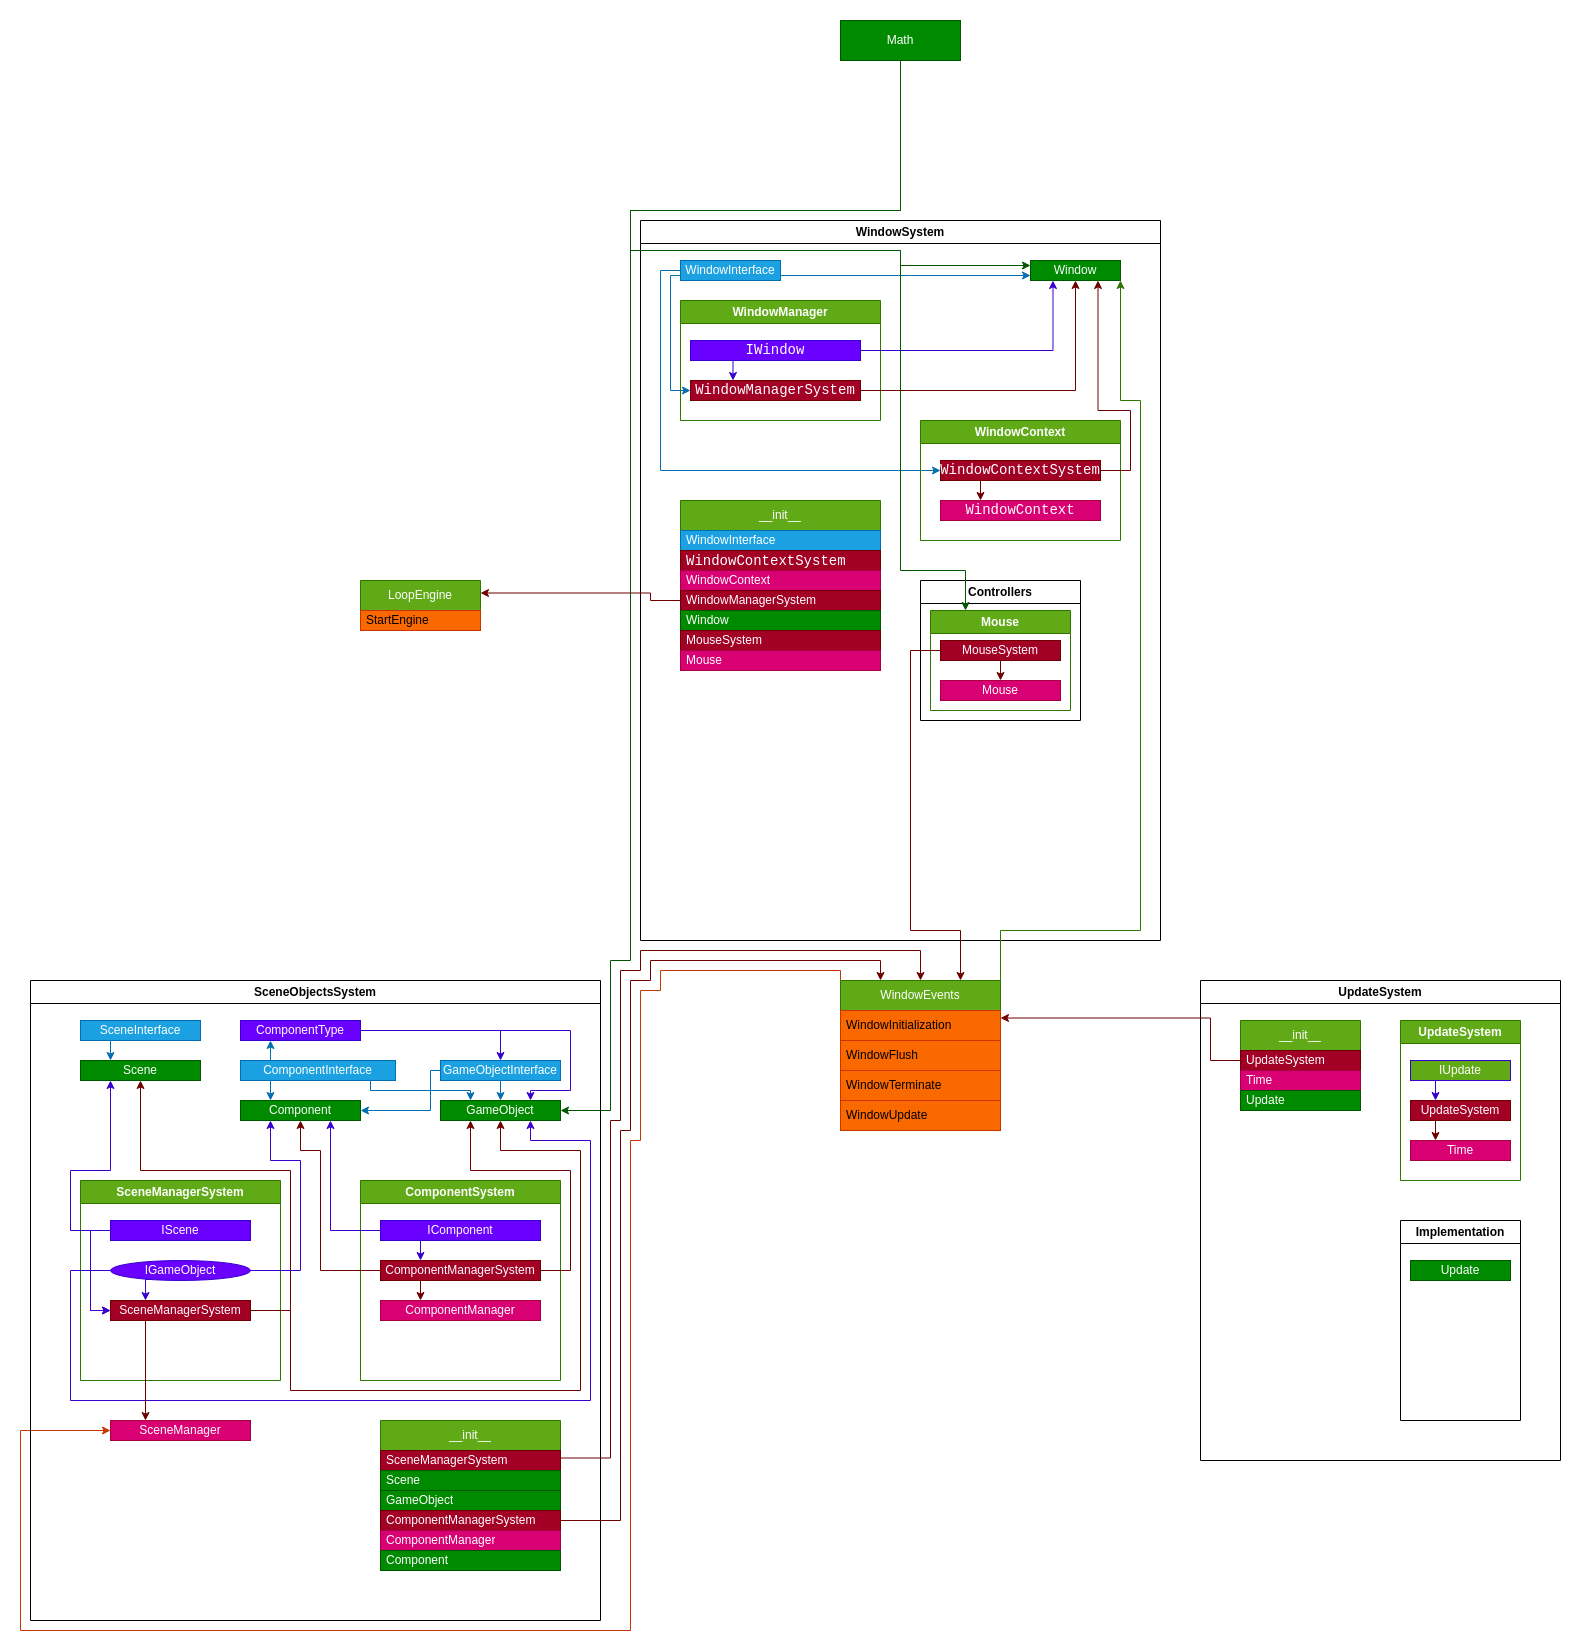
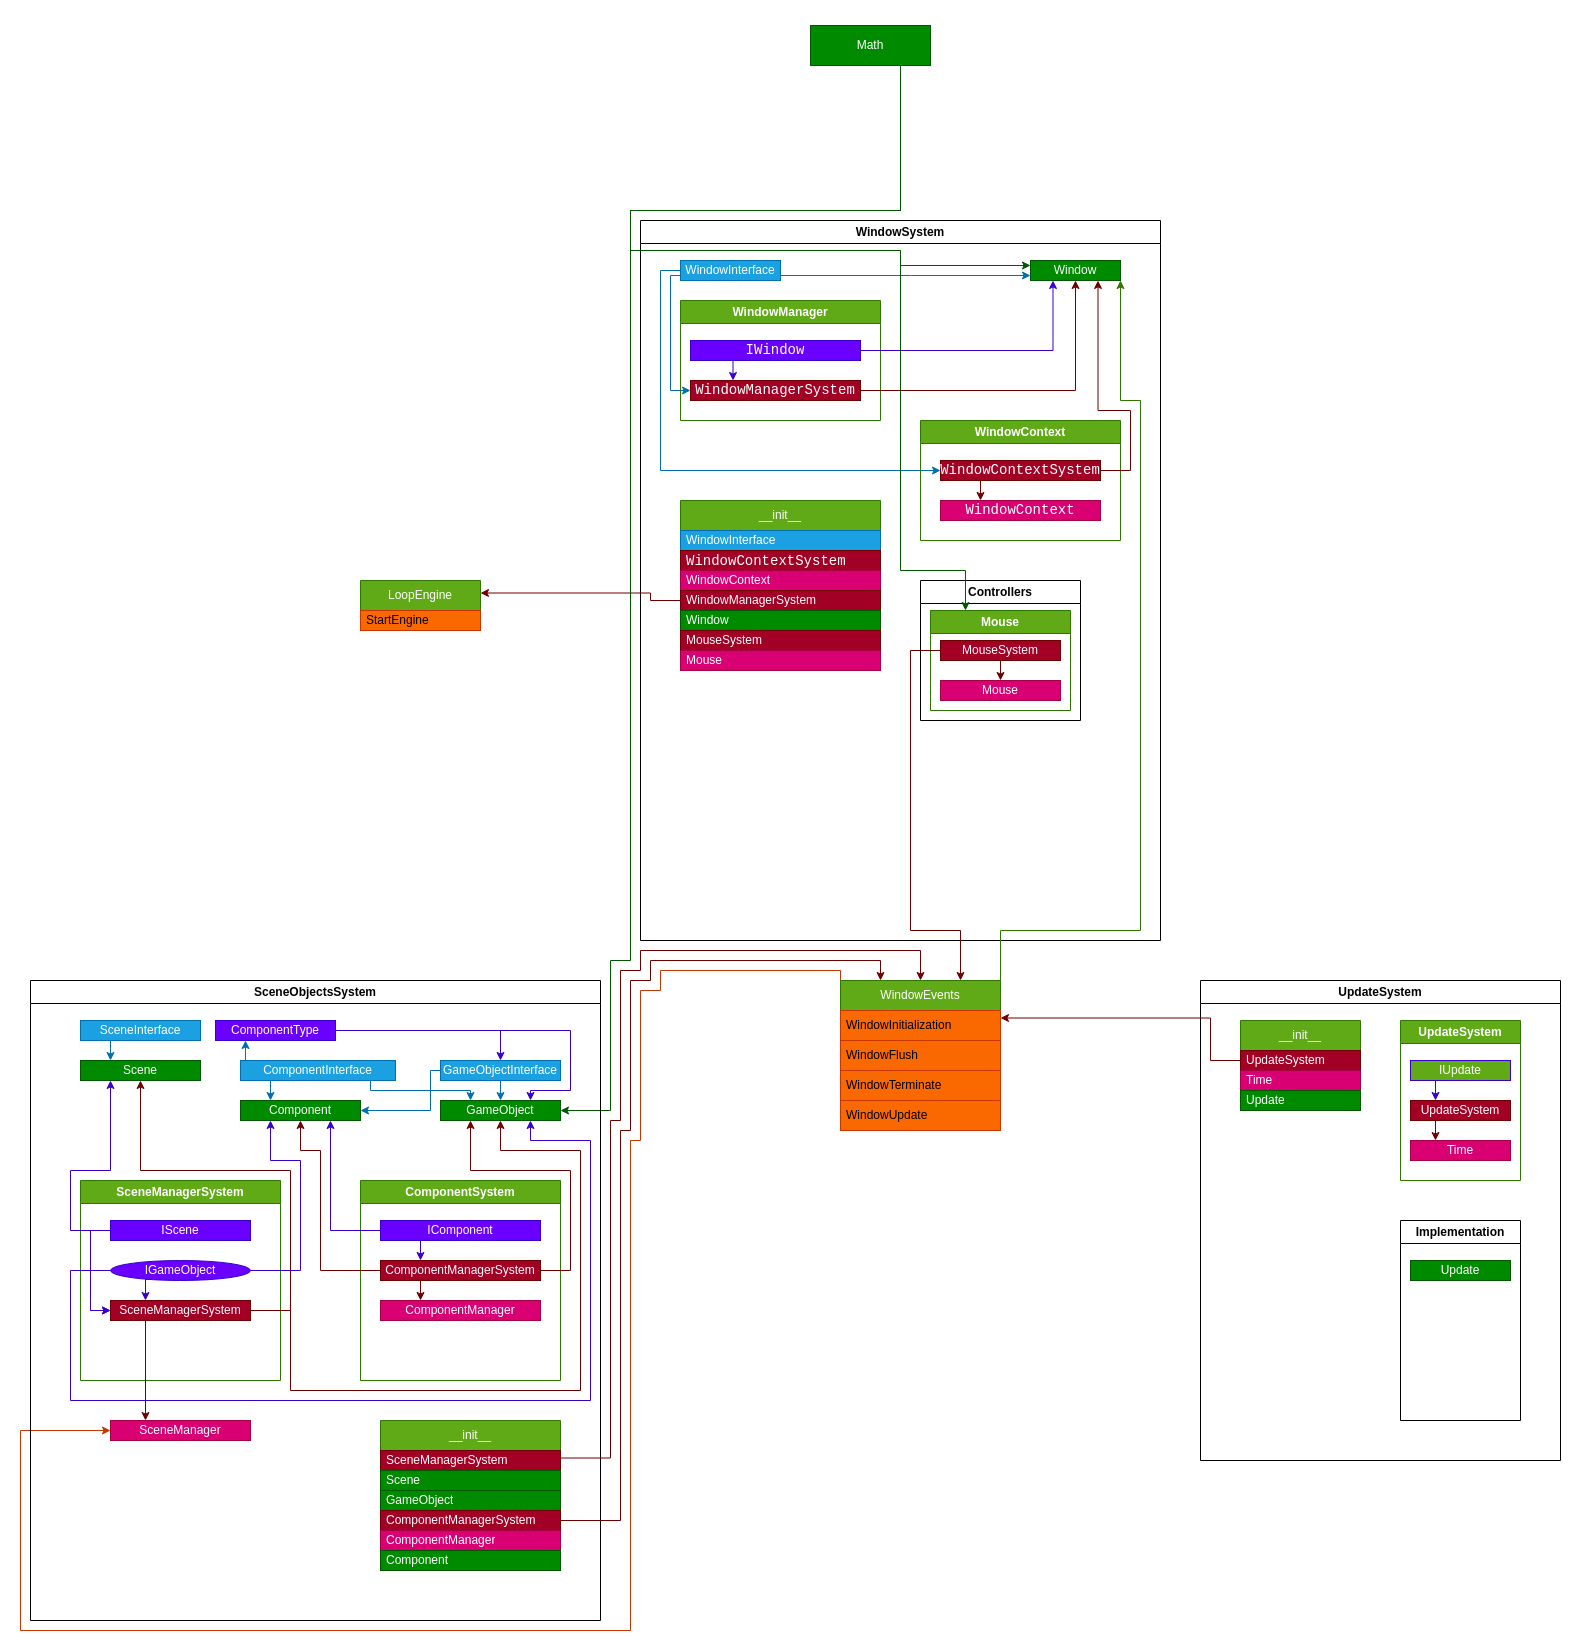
(901, 41) -> (871, 46)
(301, 1031) -> (276, 1031)
